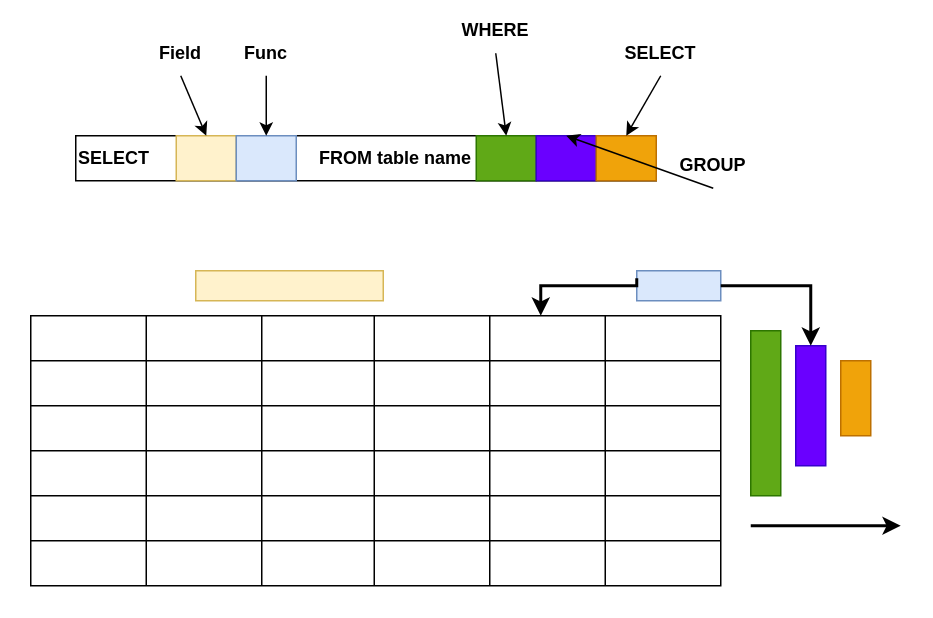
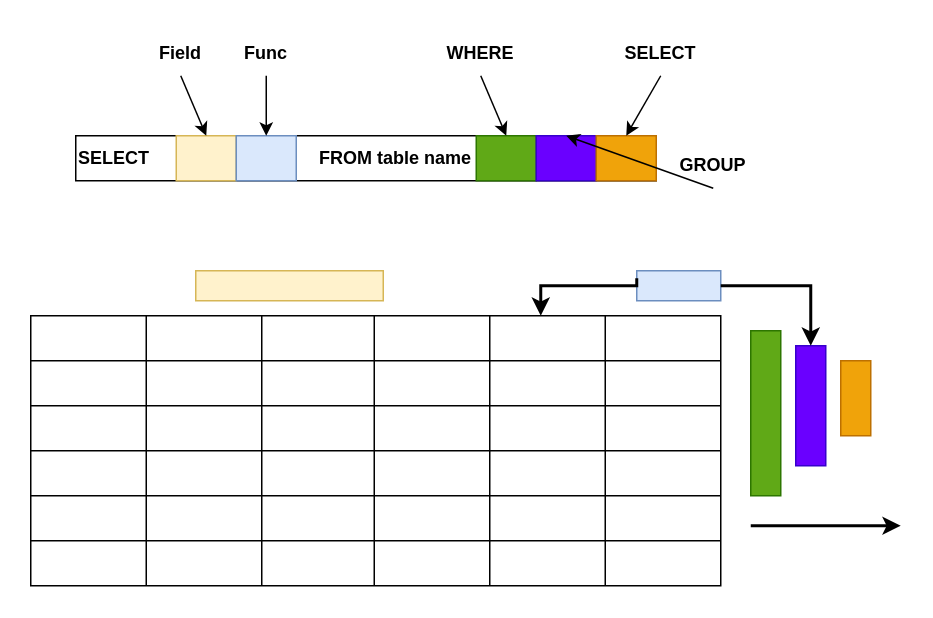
(496, 31) -> (481, 53)
